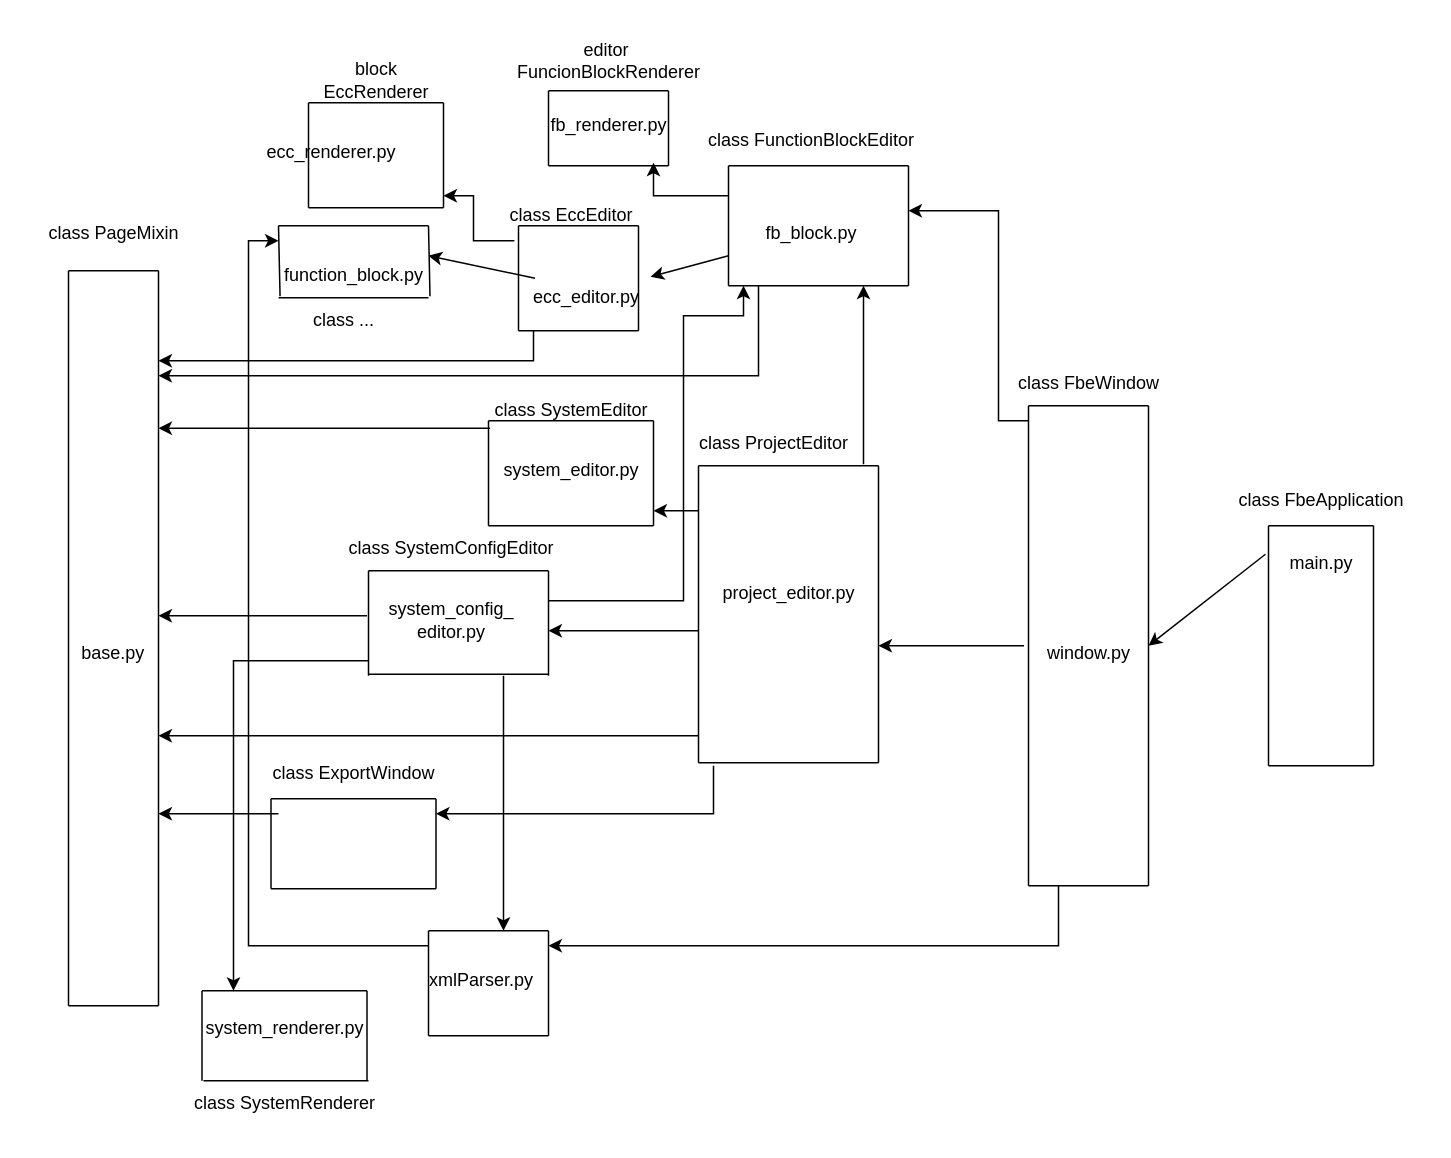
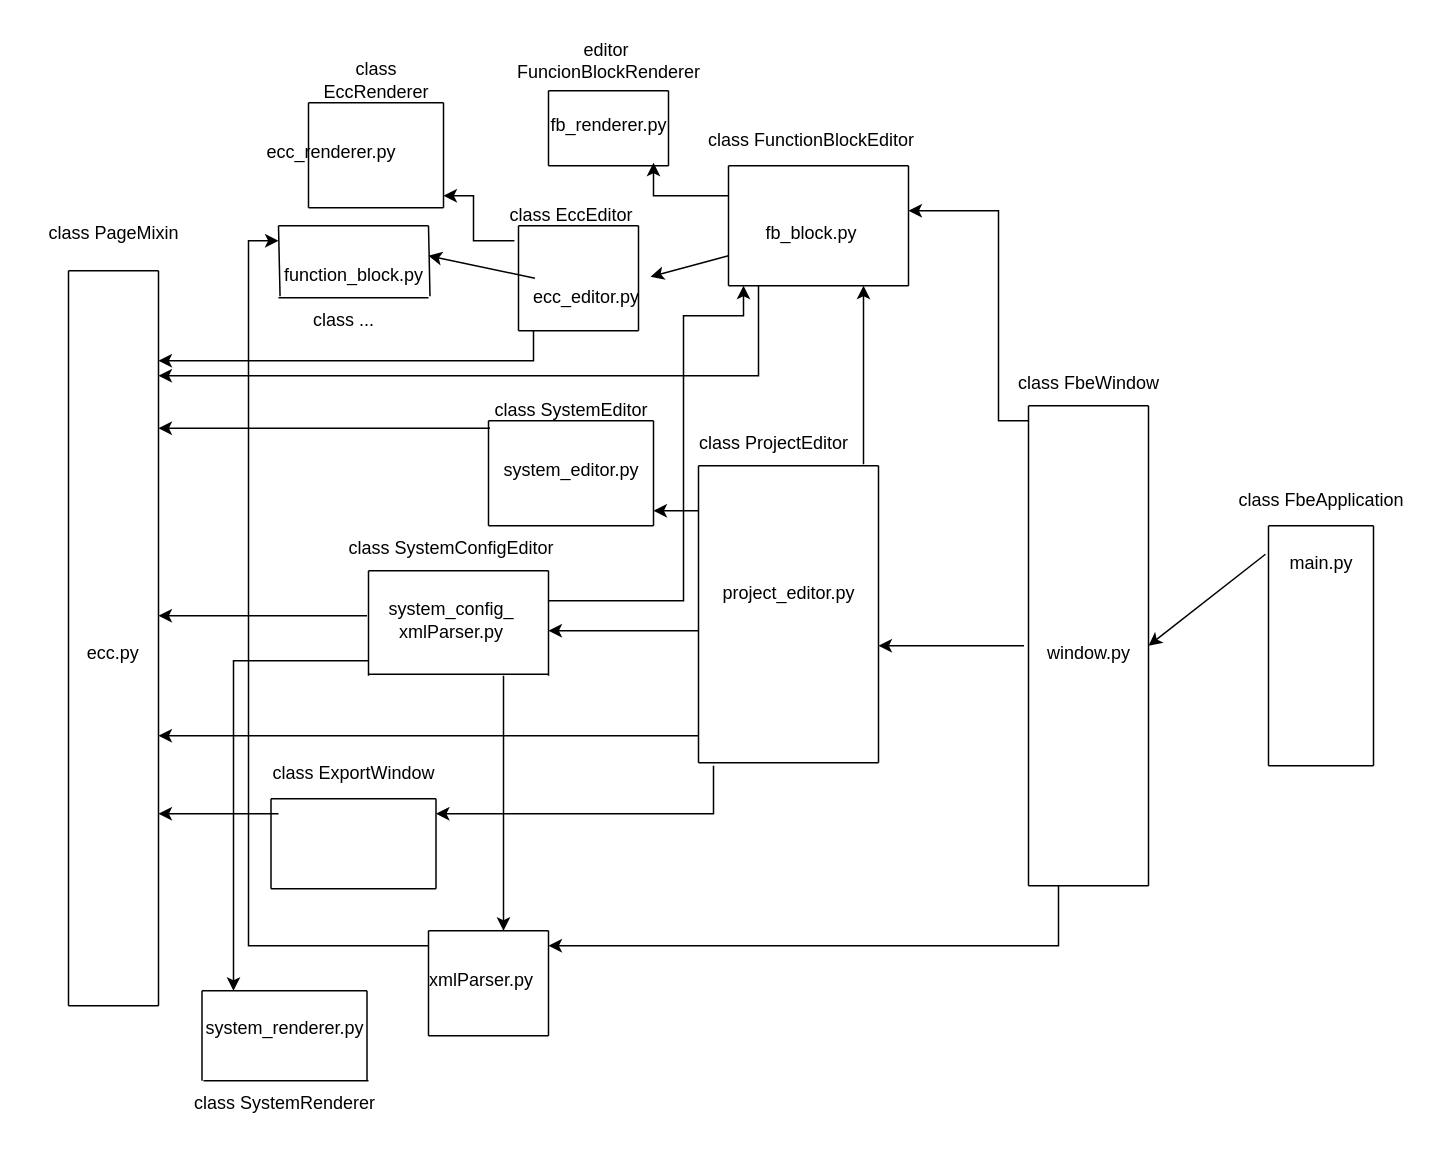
(377, 80) -> (377, 80)
(452, 620) -> (452, 620)
(113, 653) -> (113, 653)
